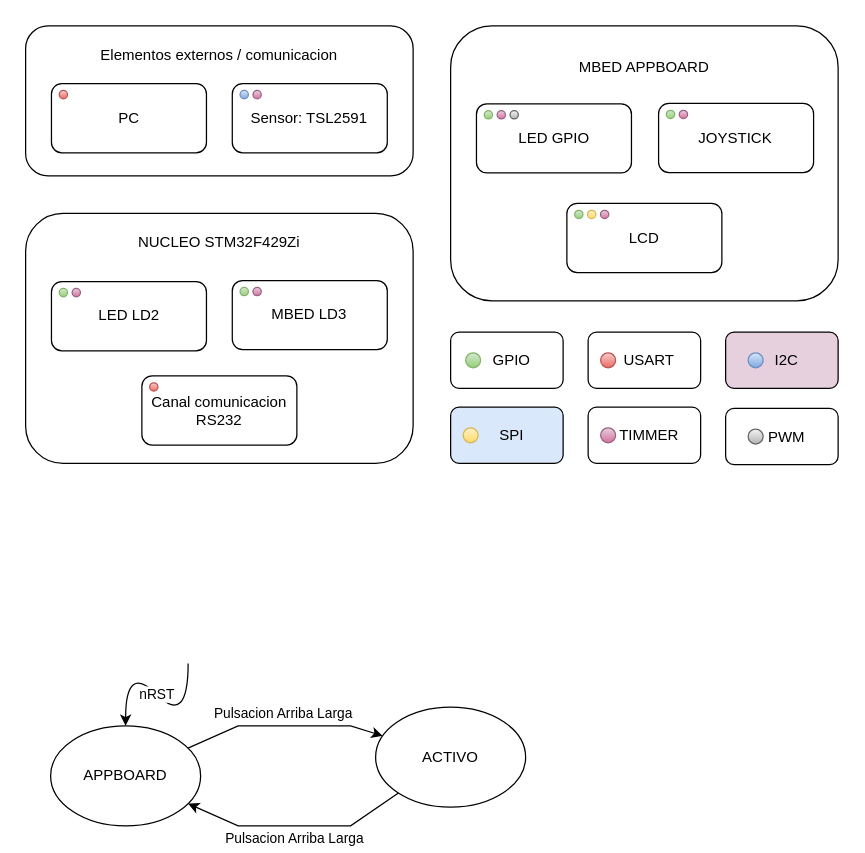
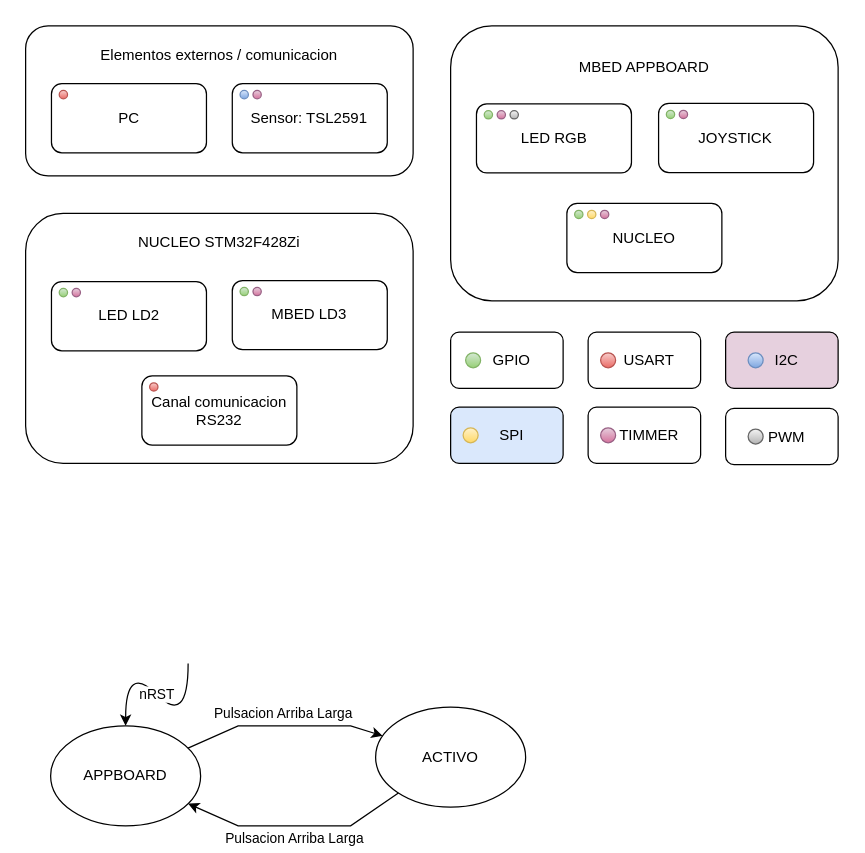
(554, 138) -> (554, 138)
(644, 238) -> (644, 238)
(219, 242) -> (219, 242)
